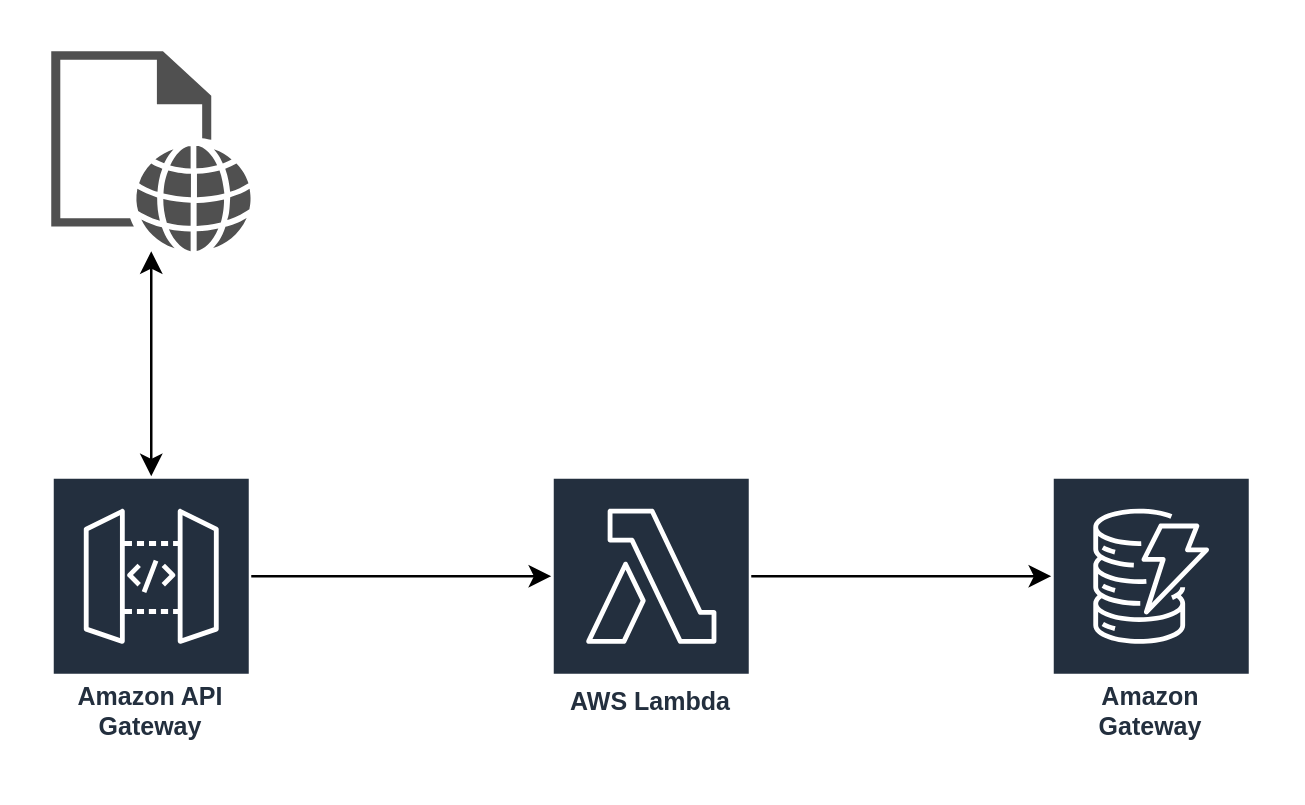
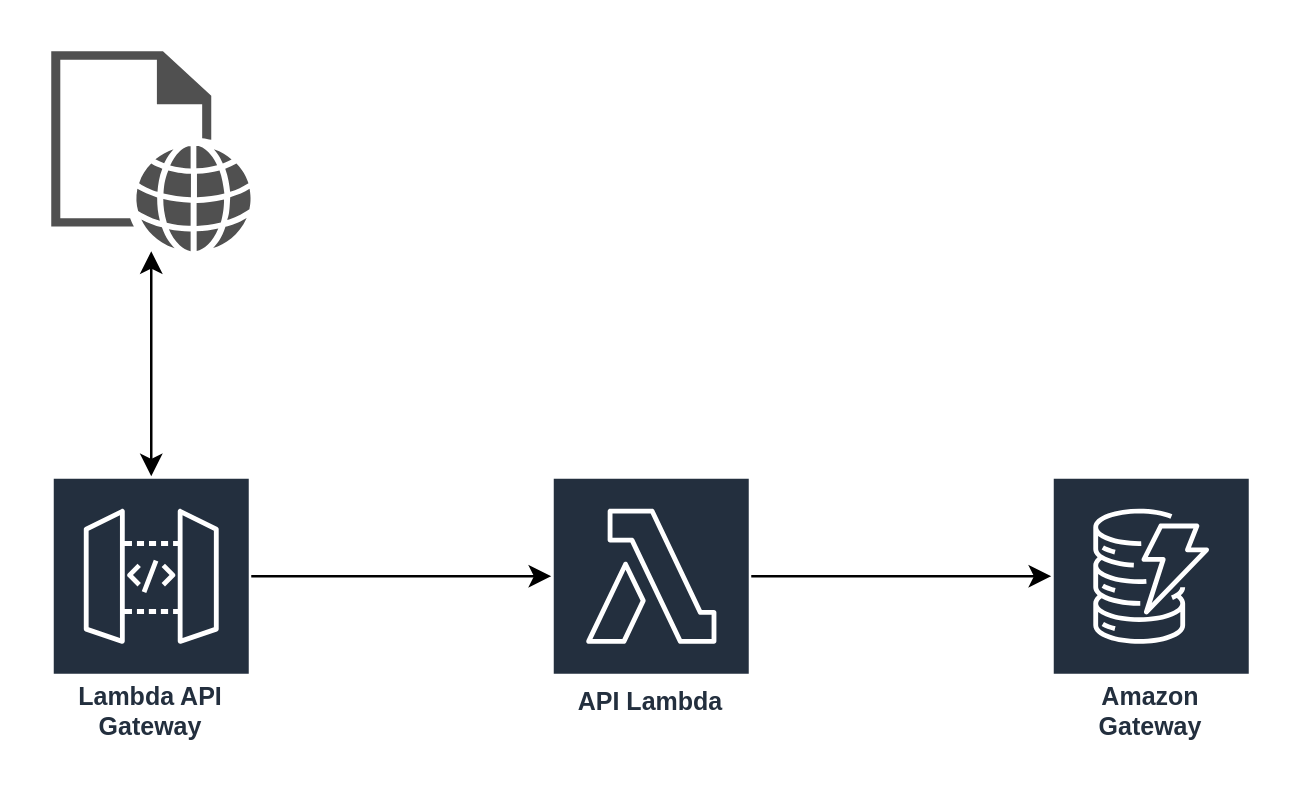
(651, 701) -> (651, 701)
(151, 711) -> (151, 711)
